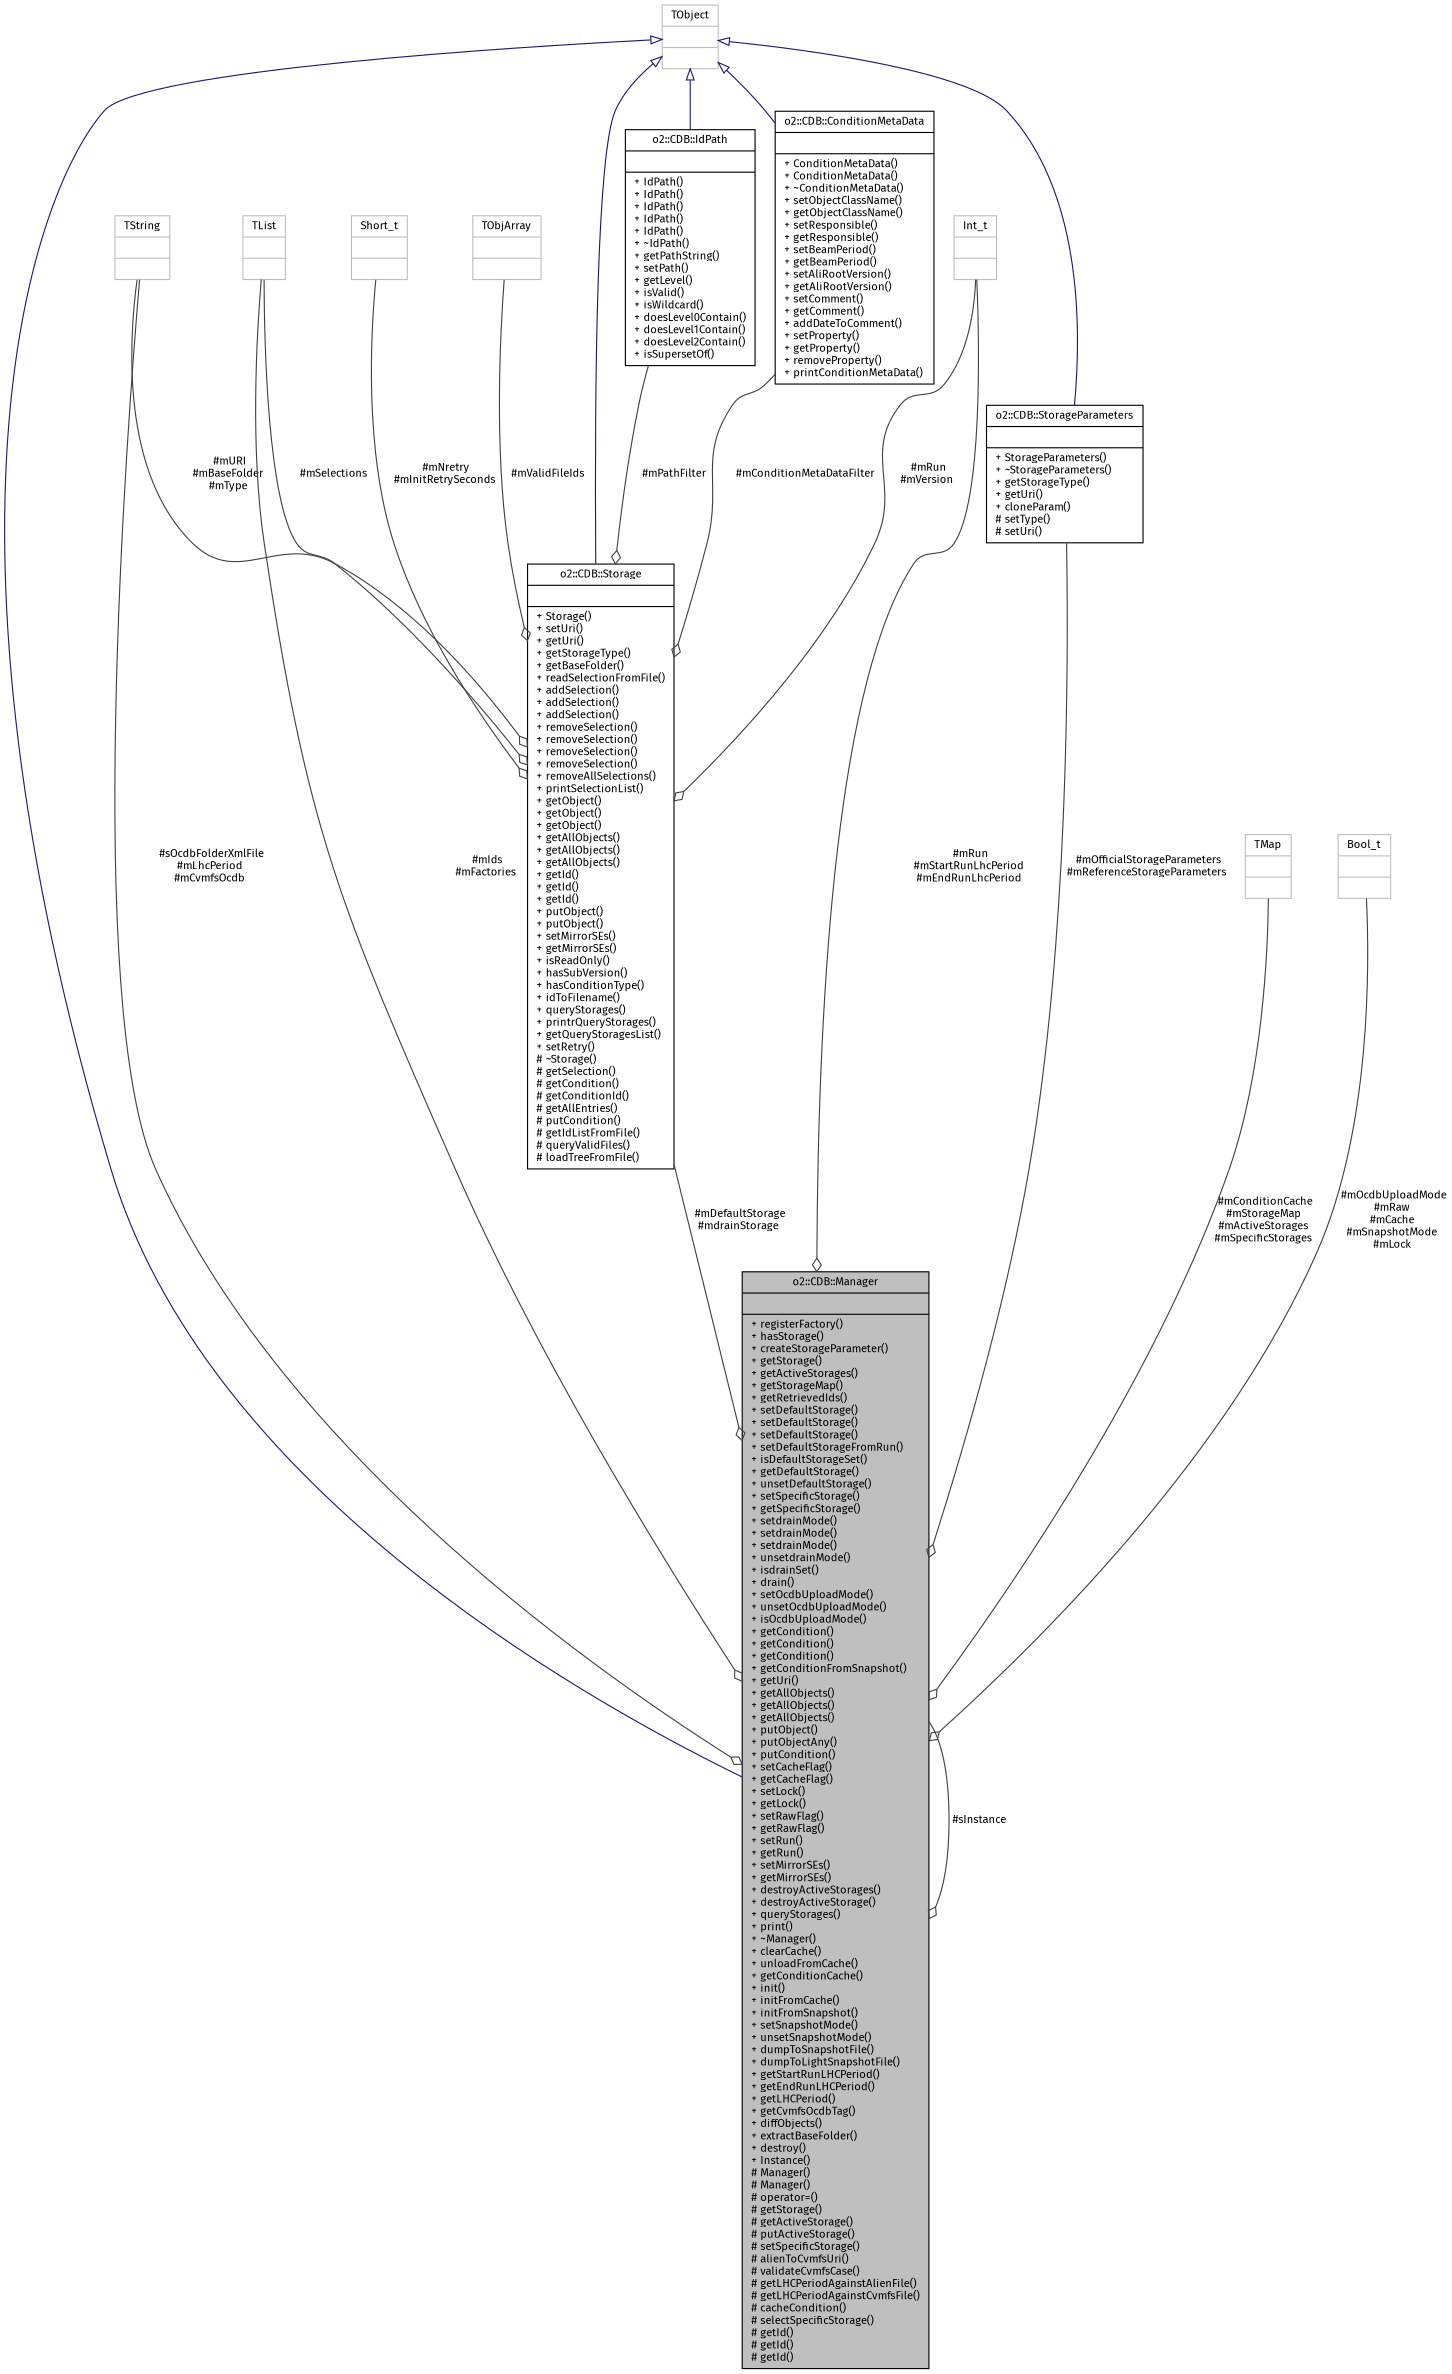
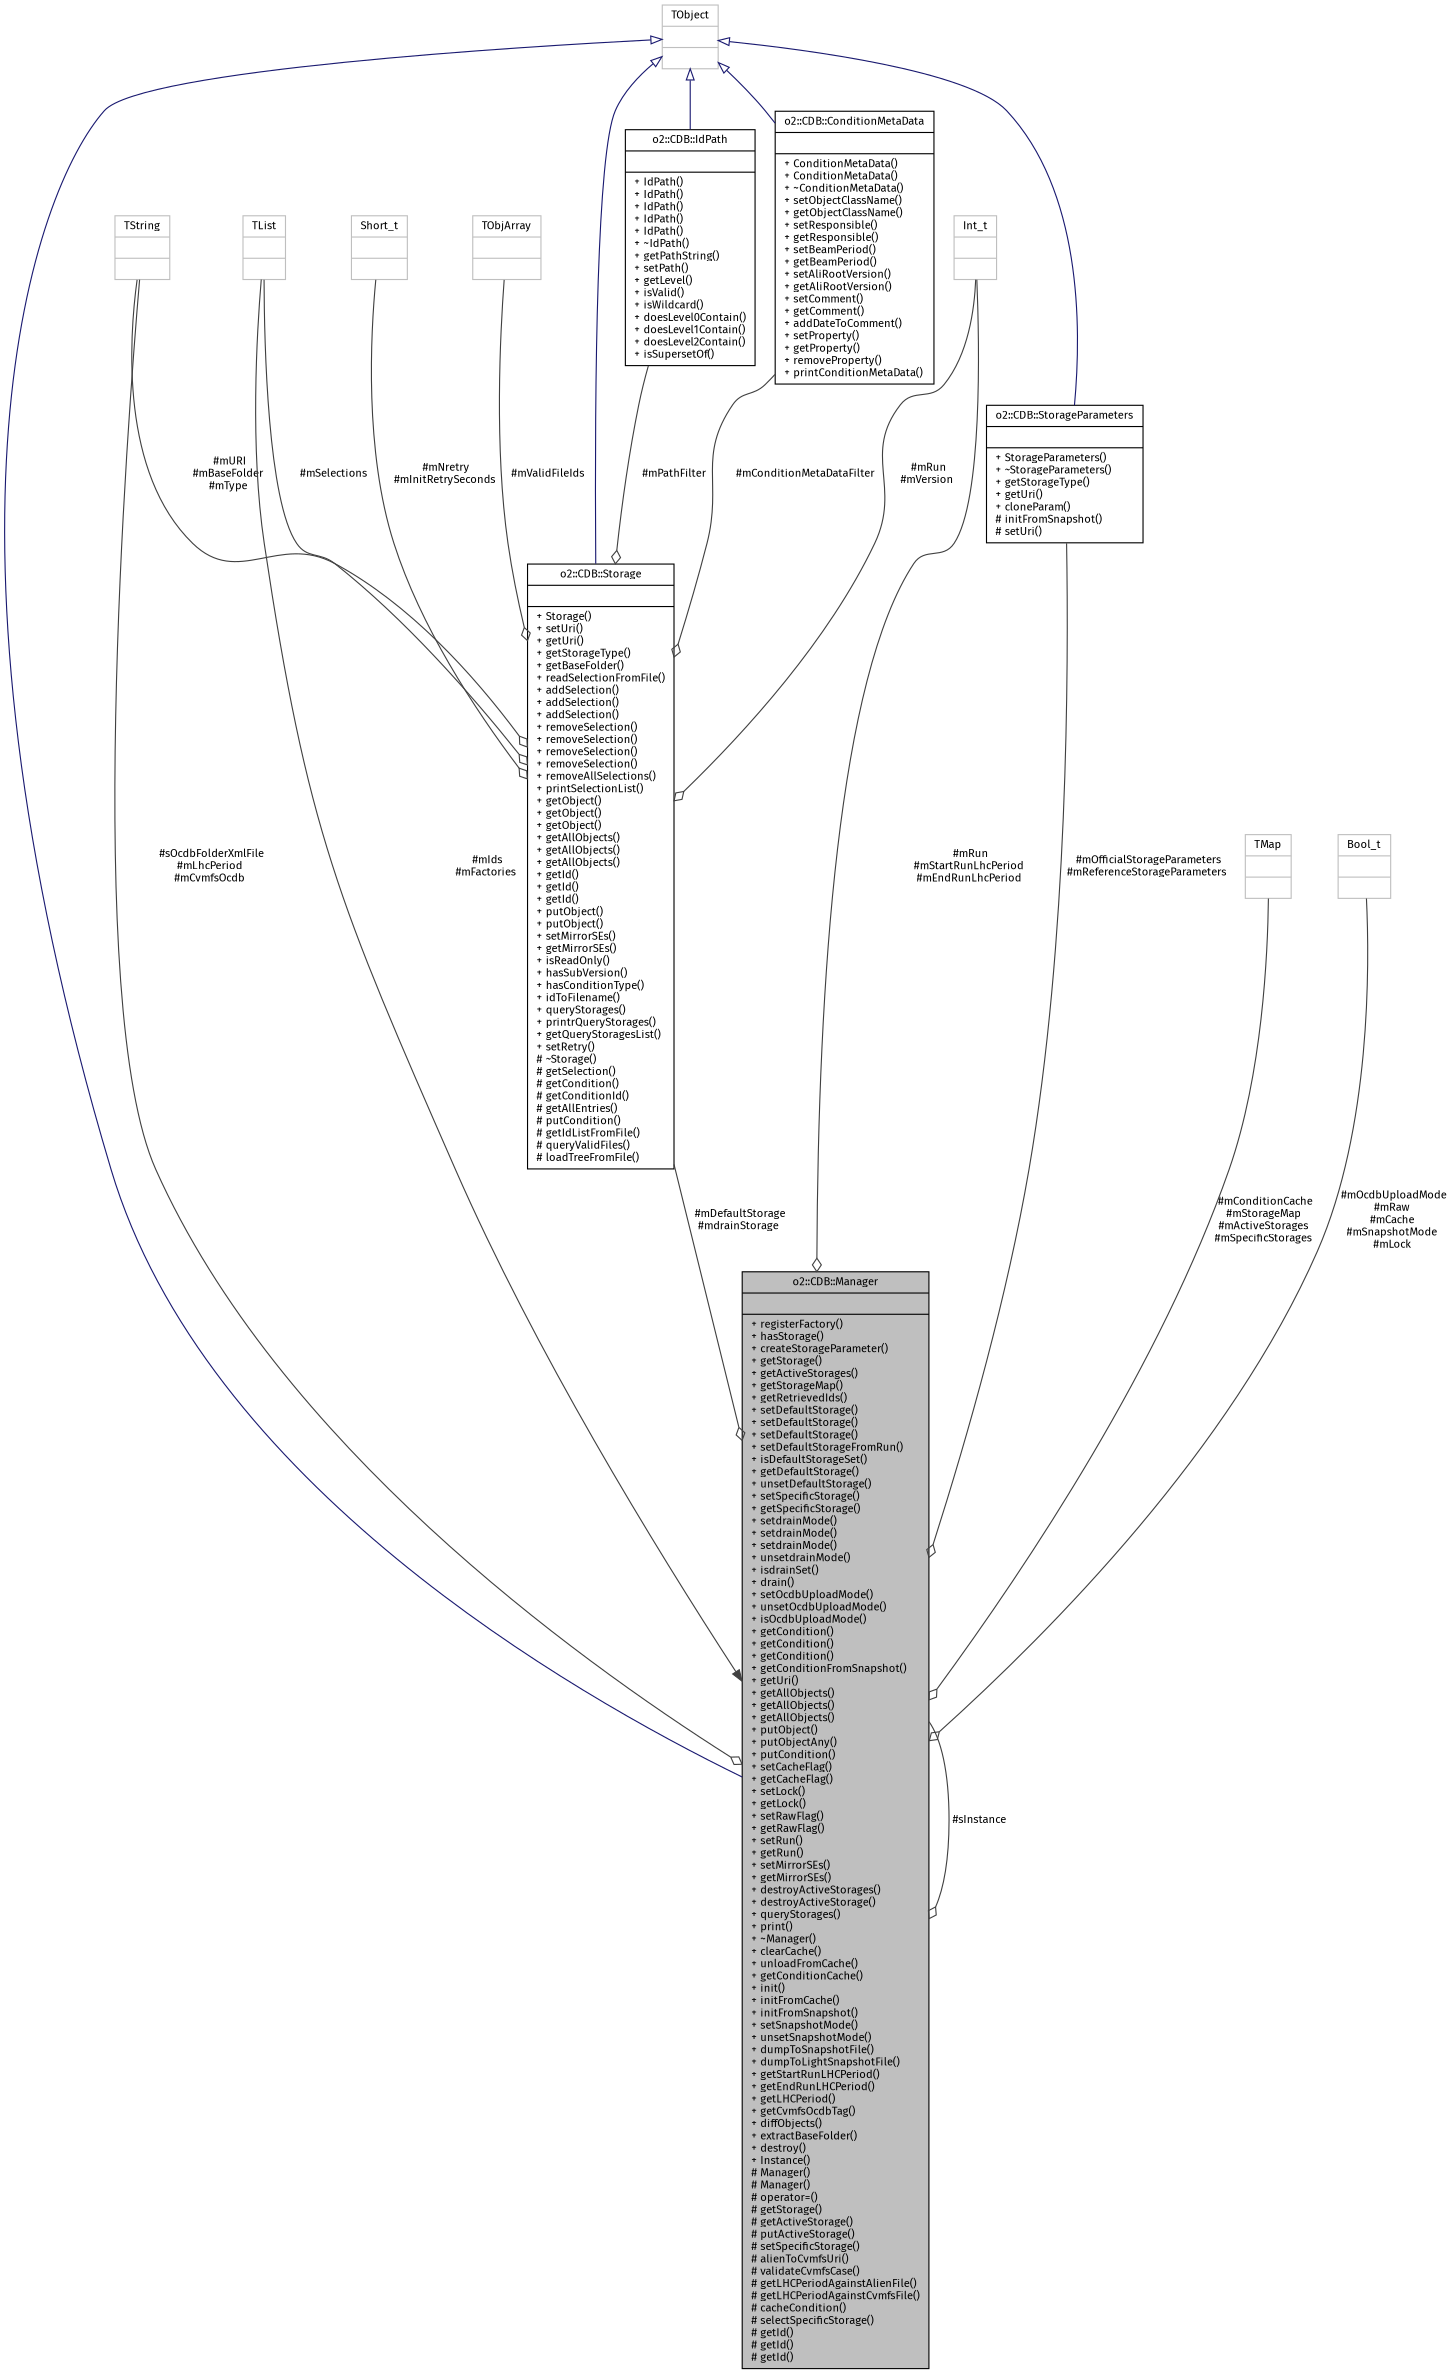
(1023, 519) -> (1049, 519)
(386, 1009) -> (387, 1010)
